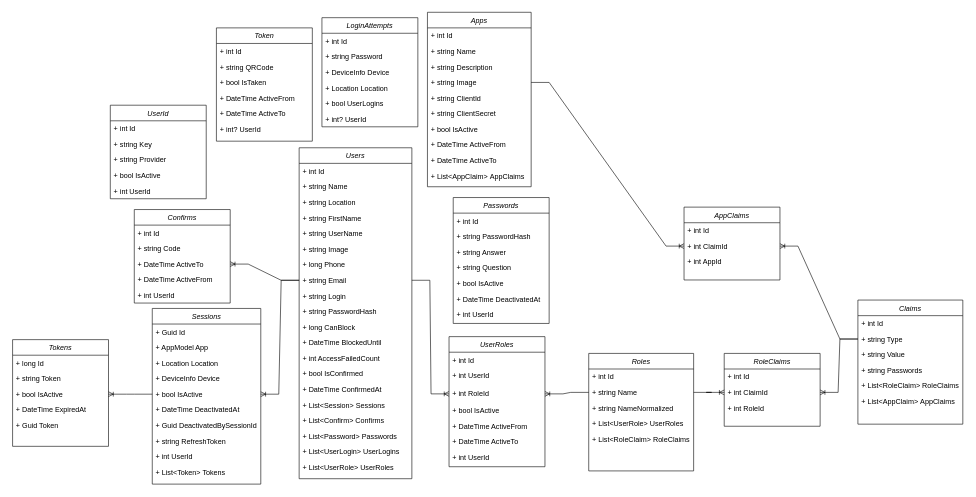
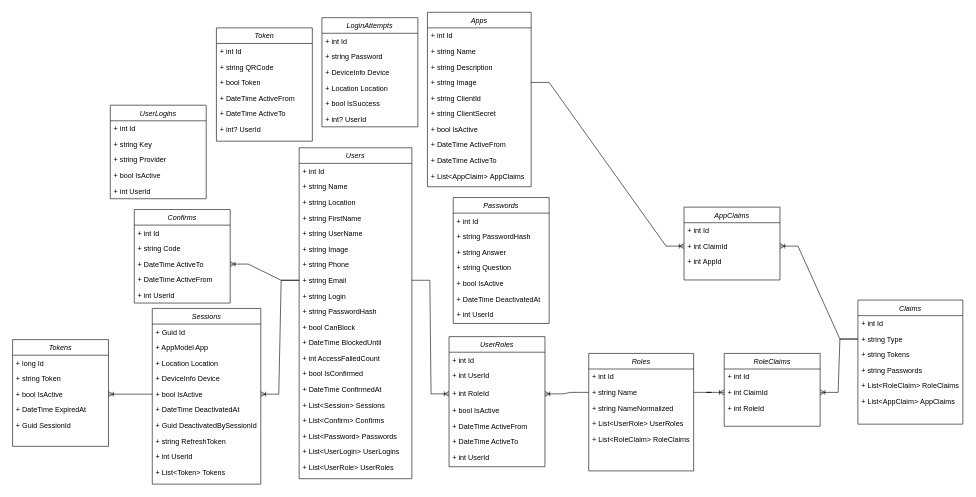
(245, 83) -> (241, 83)
(356, 104) -> (355, 104)
(158, 113) -> (158, 113)
(324, 265) -> (328, 265)
(329, 328) -> (329, 328)
(886, 355) -> (889, 355)
(37, 426) -> (44, 426)
